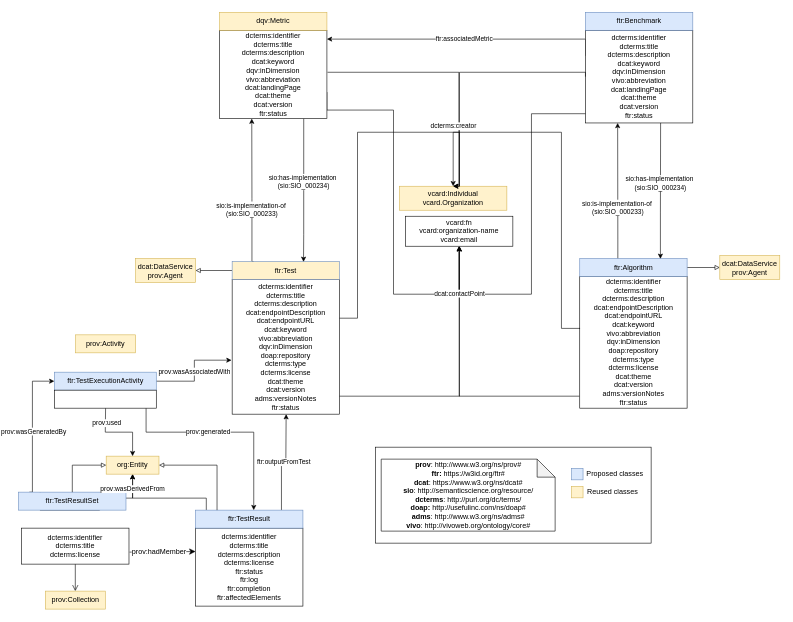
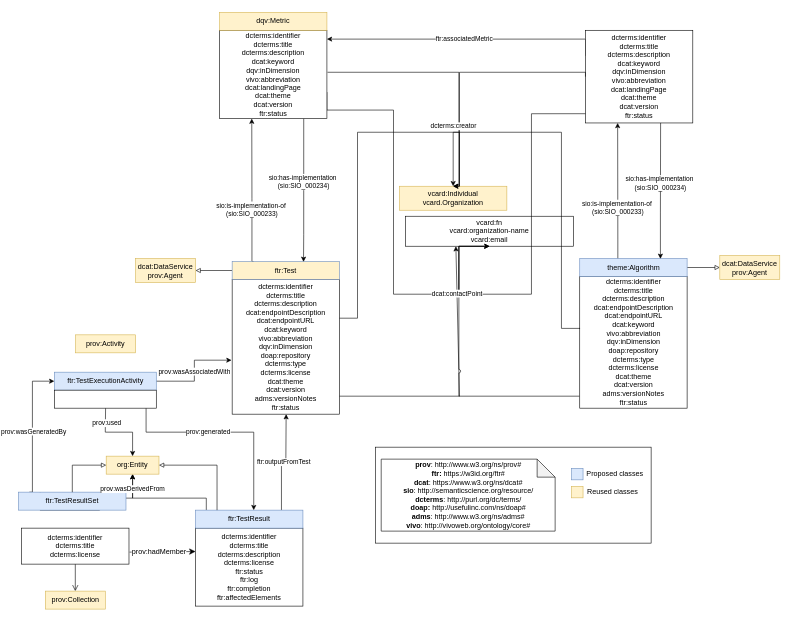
(639, 21) -> none
(459, 231) -> (489, 231)
(634, 268) -> (634, 268)
